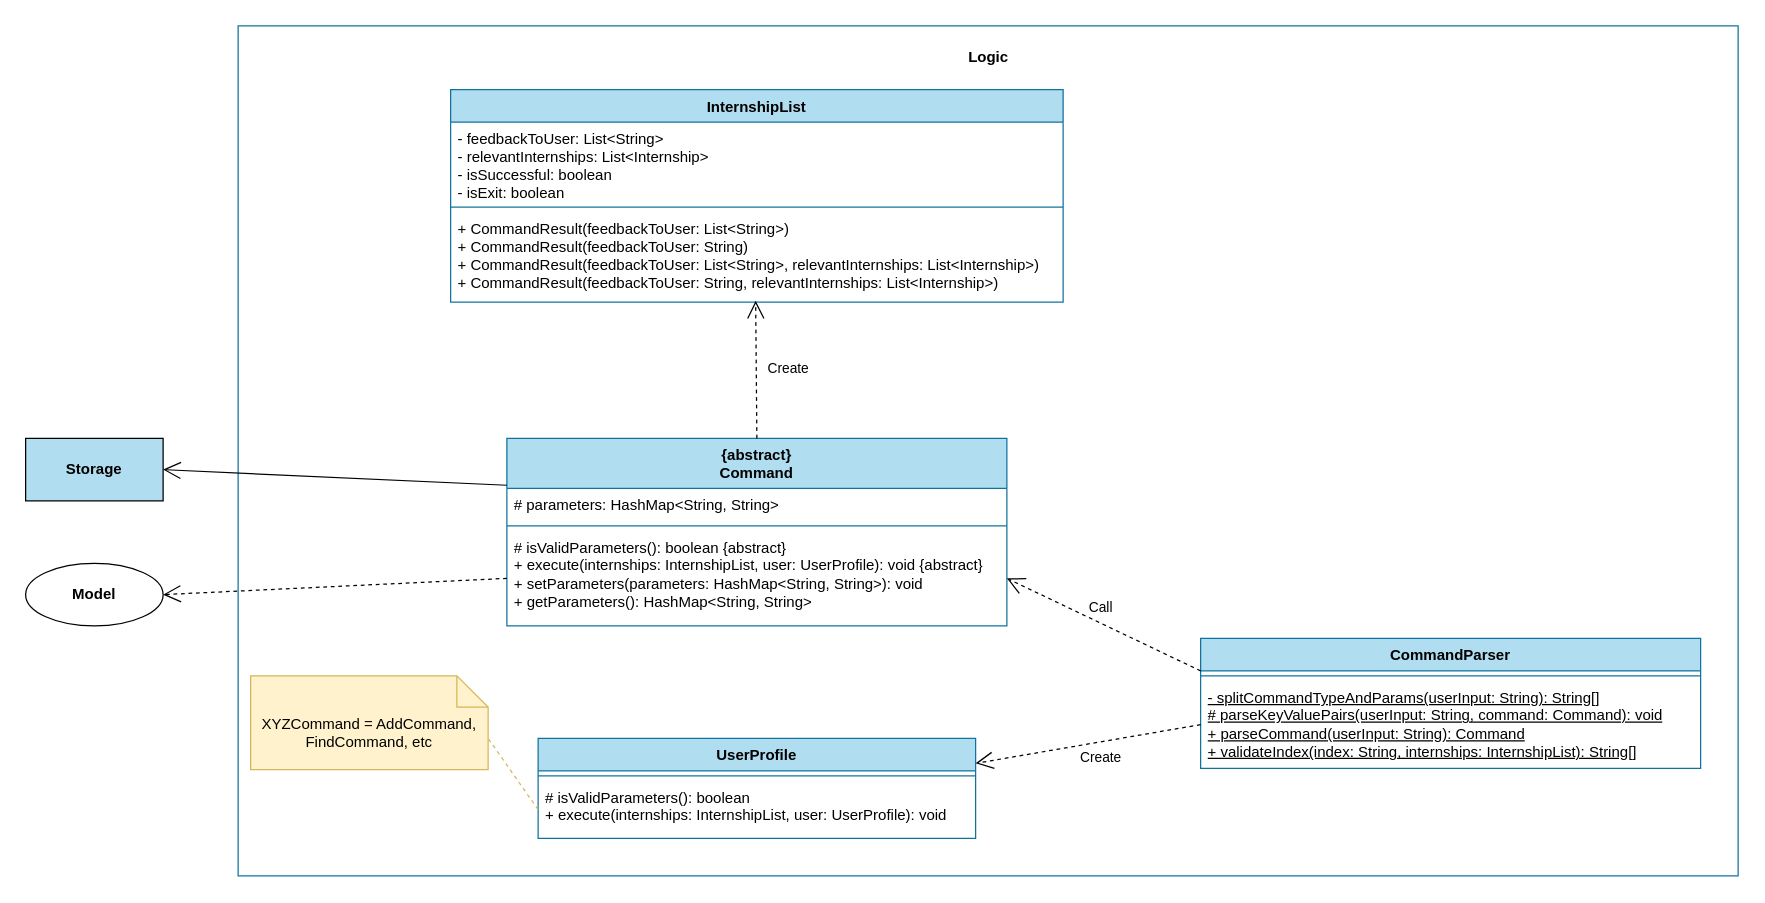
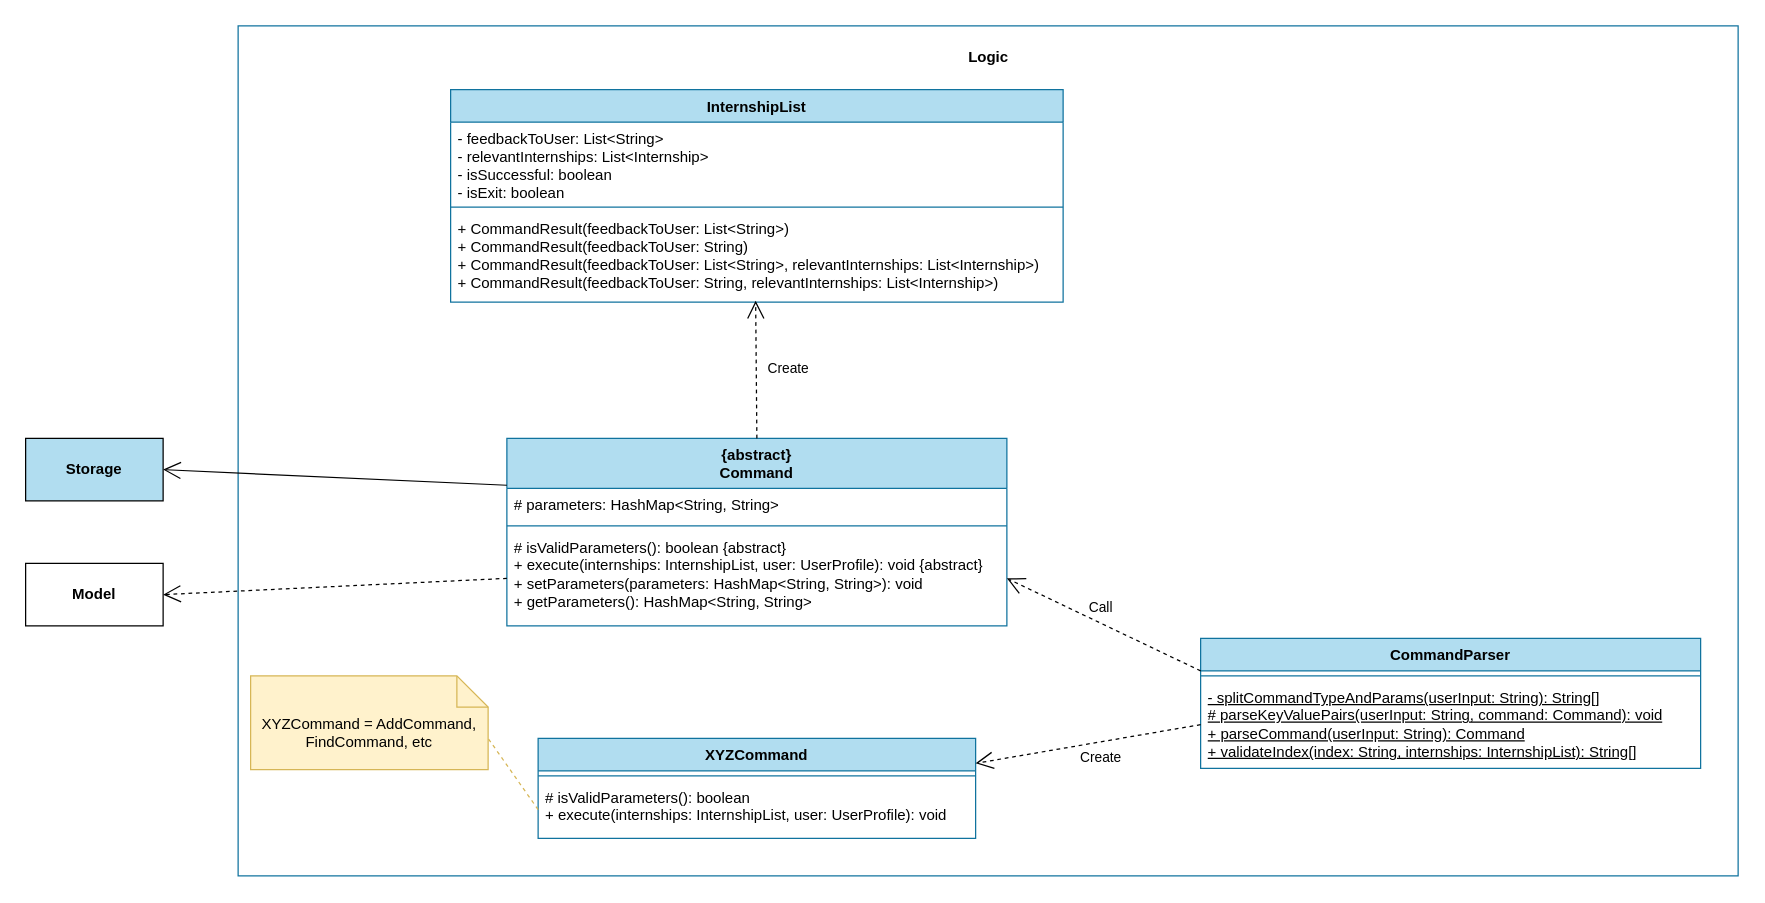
(94, 594) -> (94, 594)
(757, 756) -> (757, 756)
